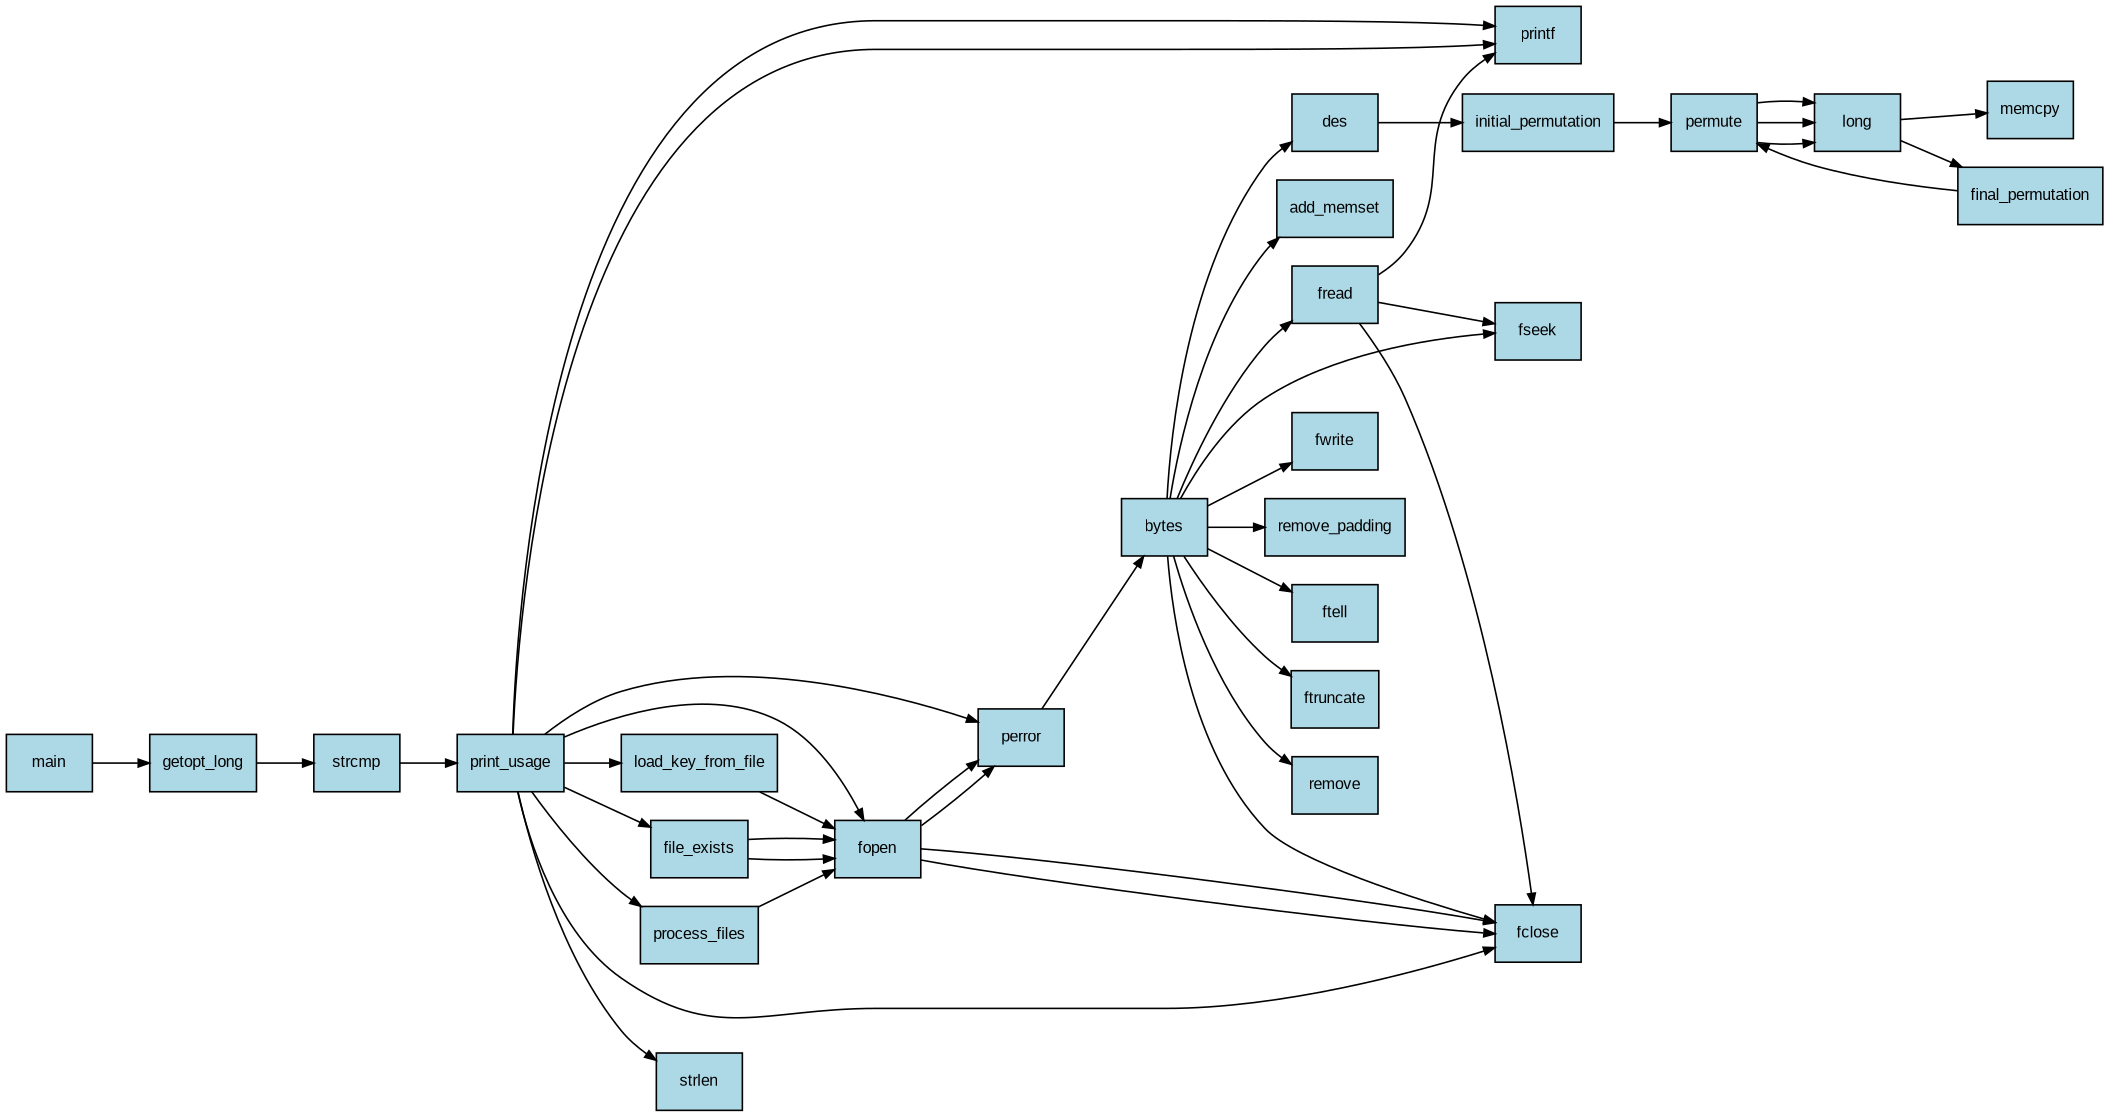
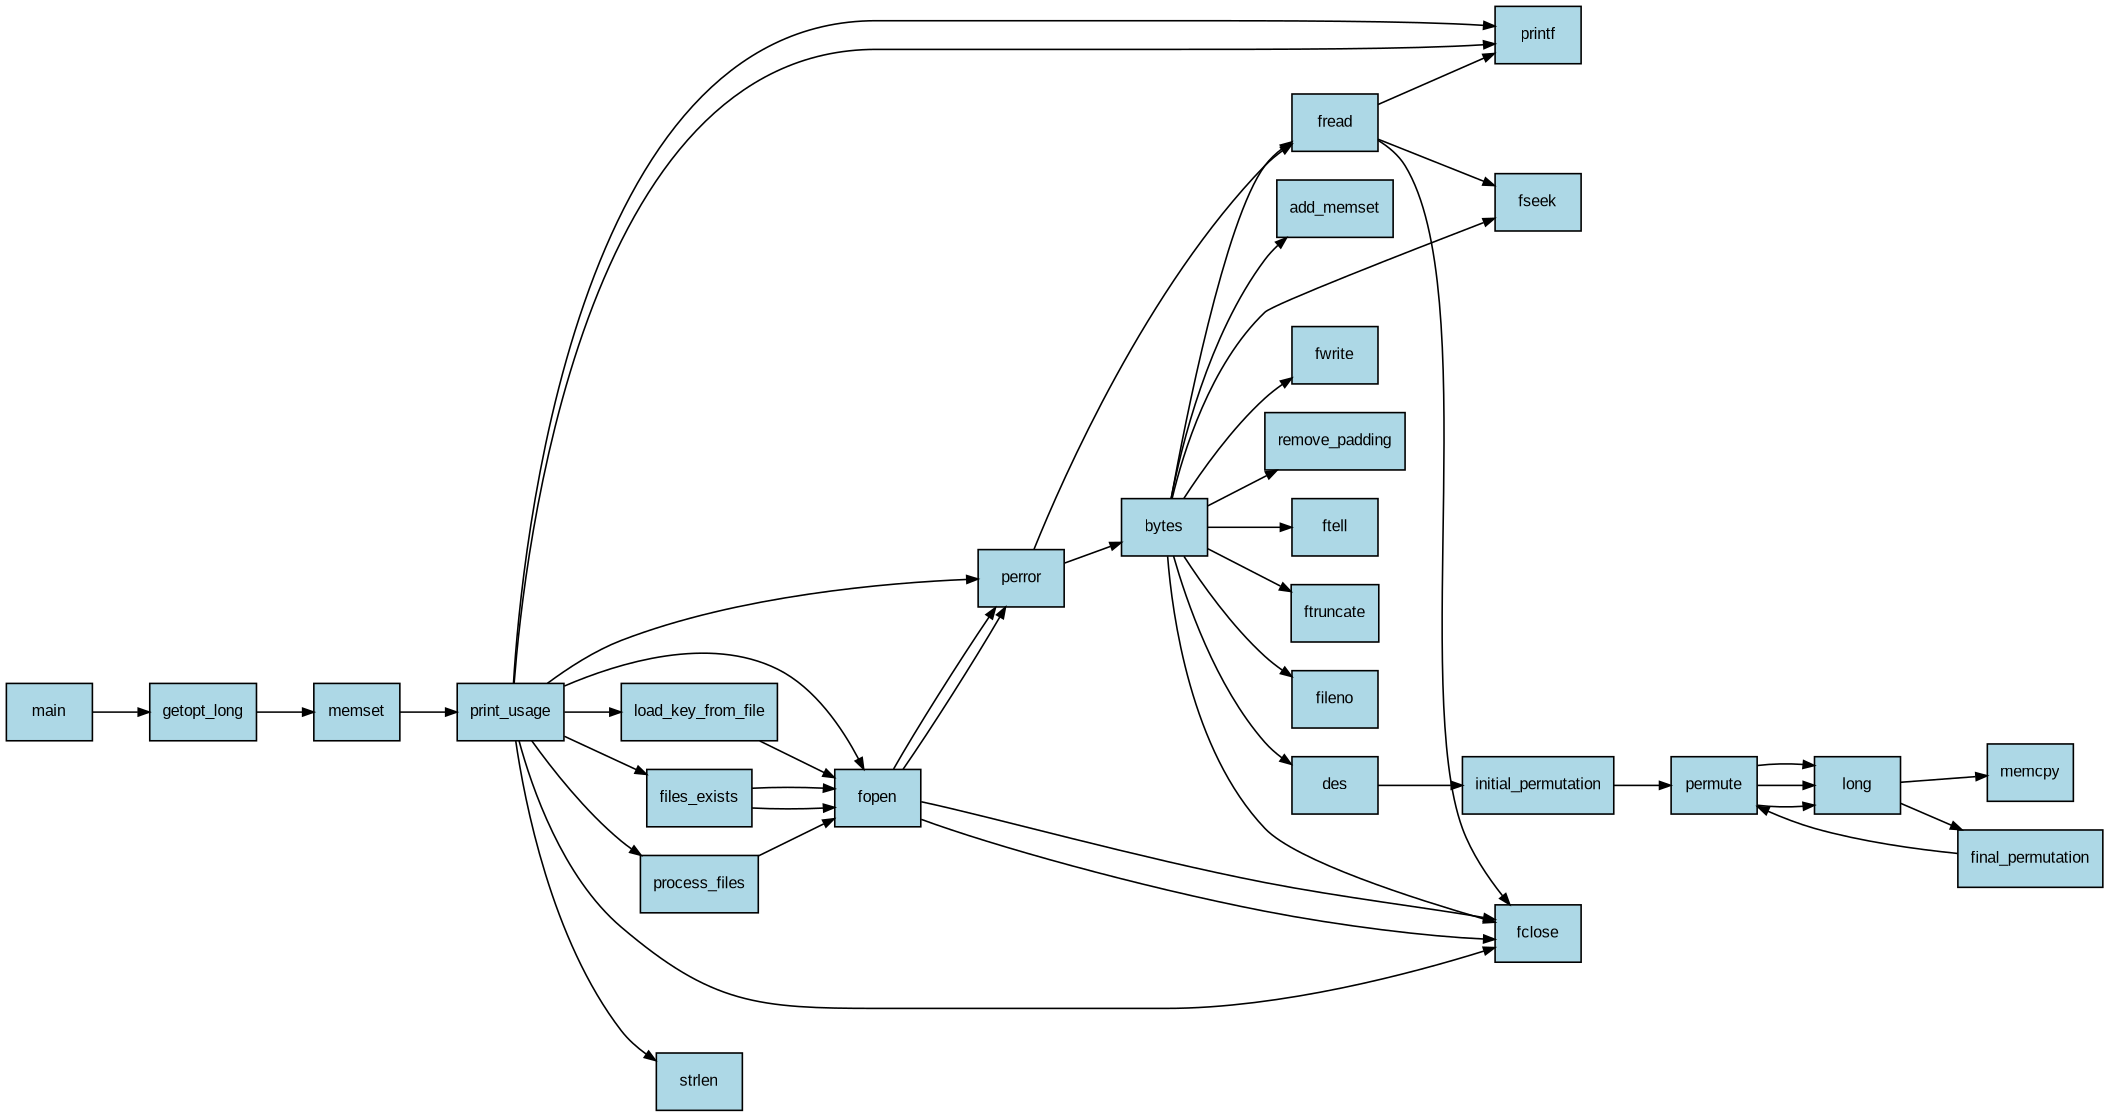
none -> (1139, 337)
(357, 763) -> (357, 712)
(1335, 785) -> (1335, 699)
(699, 849) -> (699, 798)
